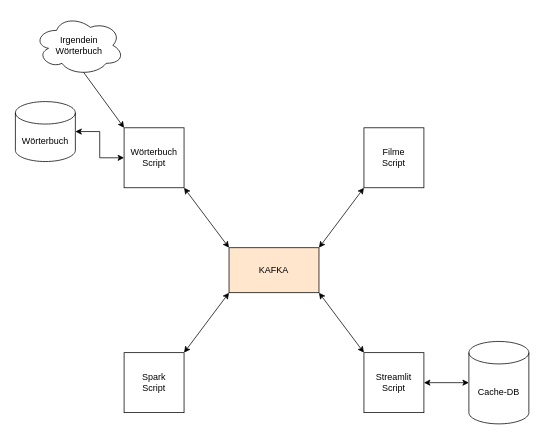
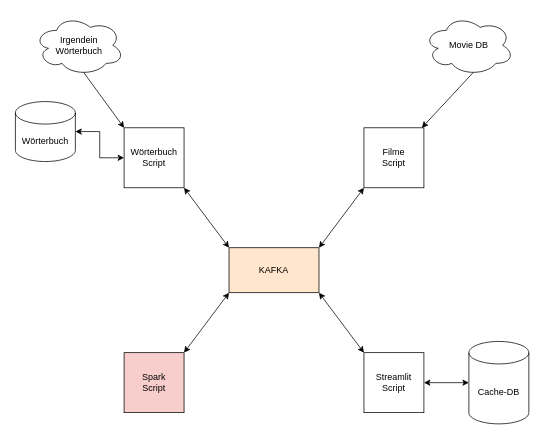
none -> (469, 45)
none -> (450, 97)
(154, 383) -> (154, 383)
